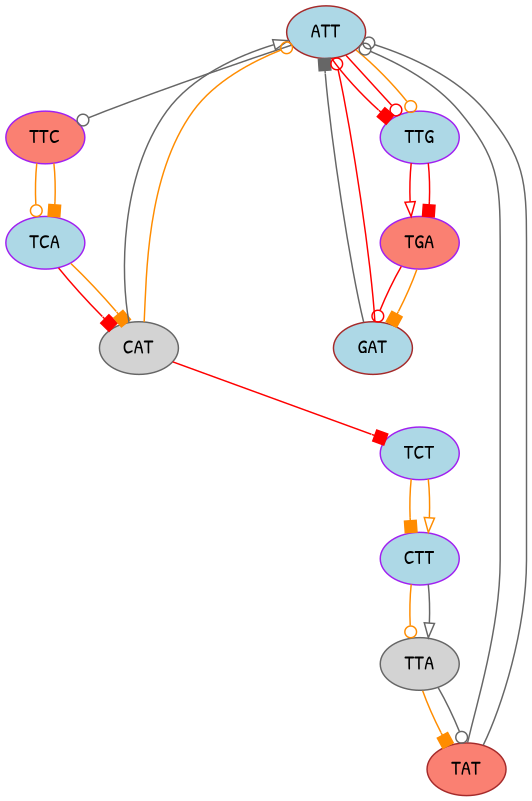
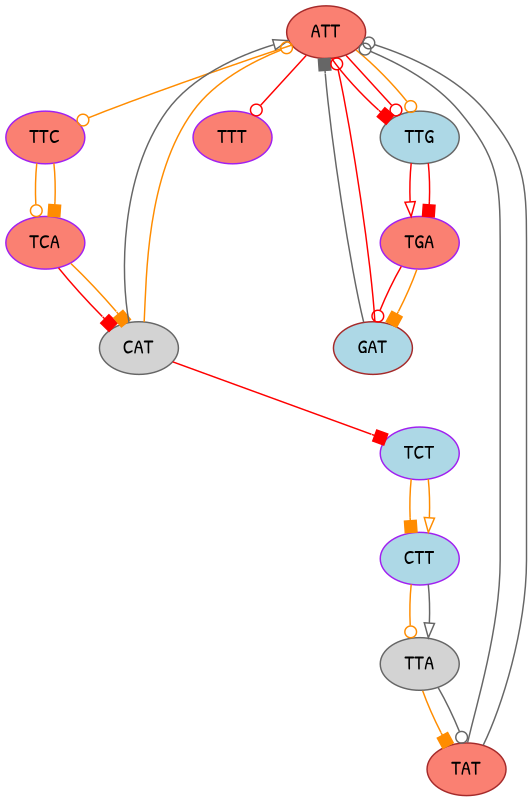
(326, 32) -> (326, 32)
(180, 84) -> (180, 84)
none -> (233, 137)
(420, 137) -> (420, 137)
(45, 243) -> (45, 243)
